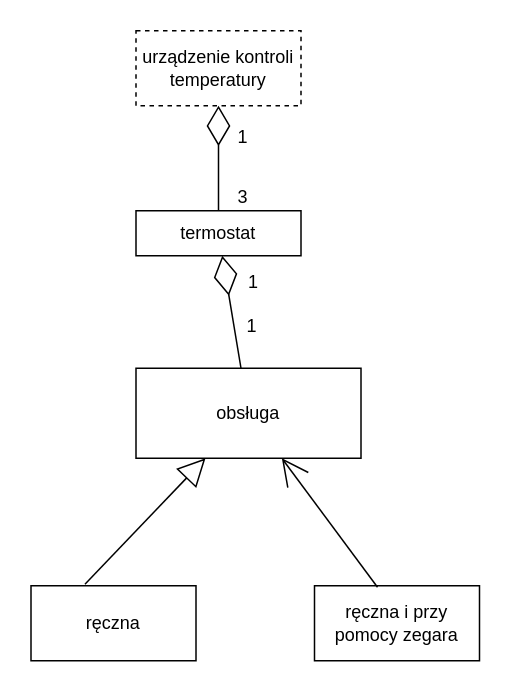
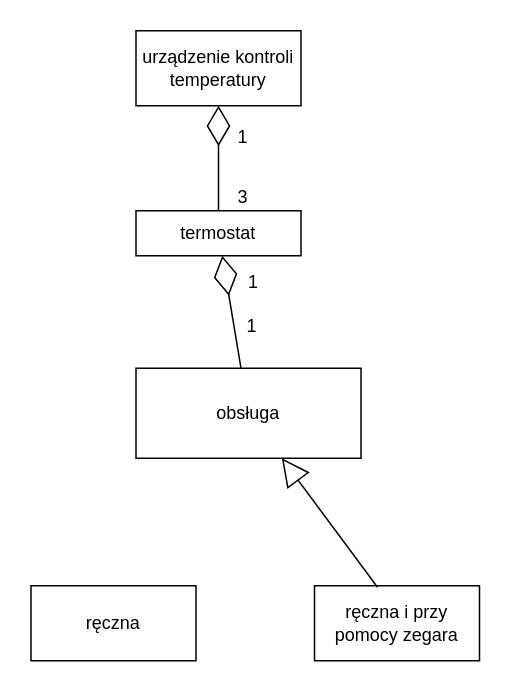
(218, 68) -> (218, 68)
(291, 471) -> (298, 481)
(135, 531) -> none
